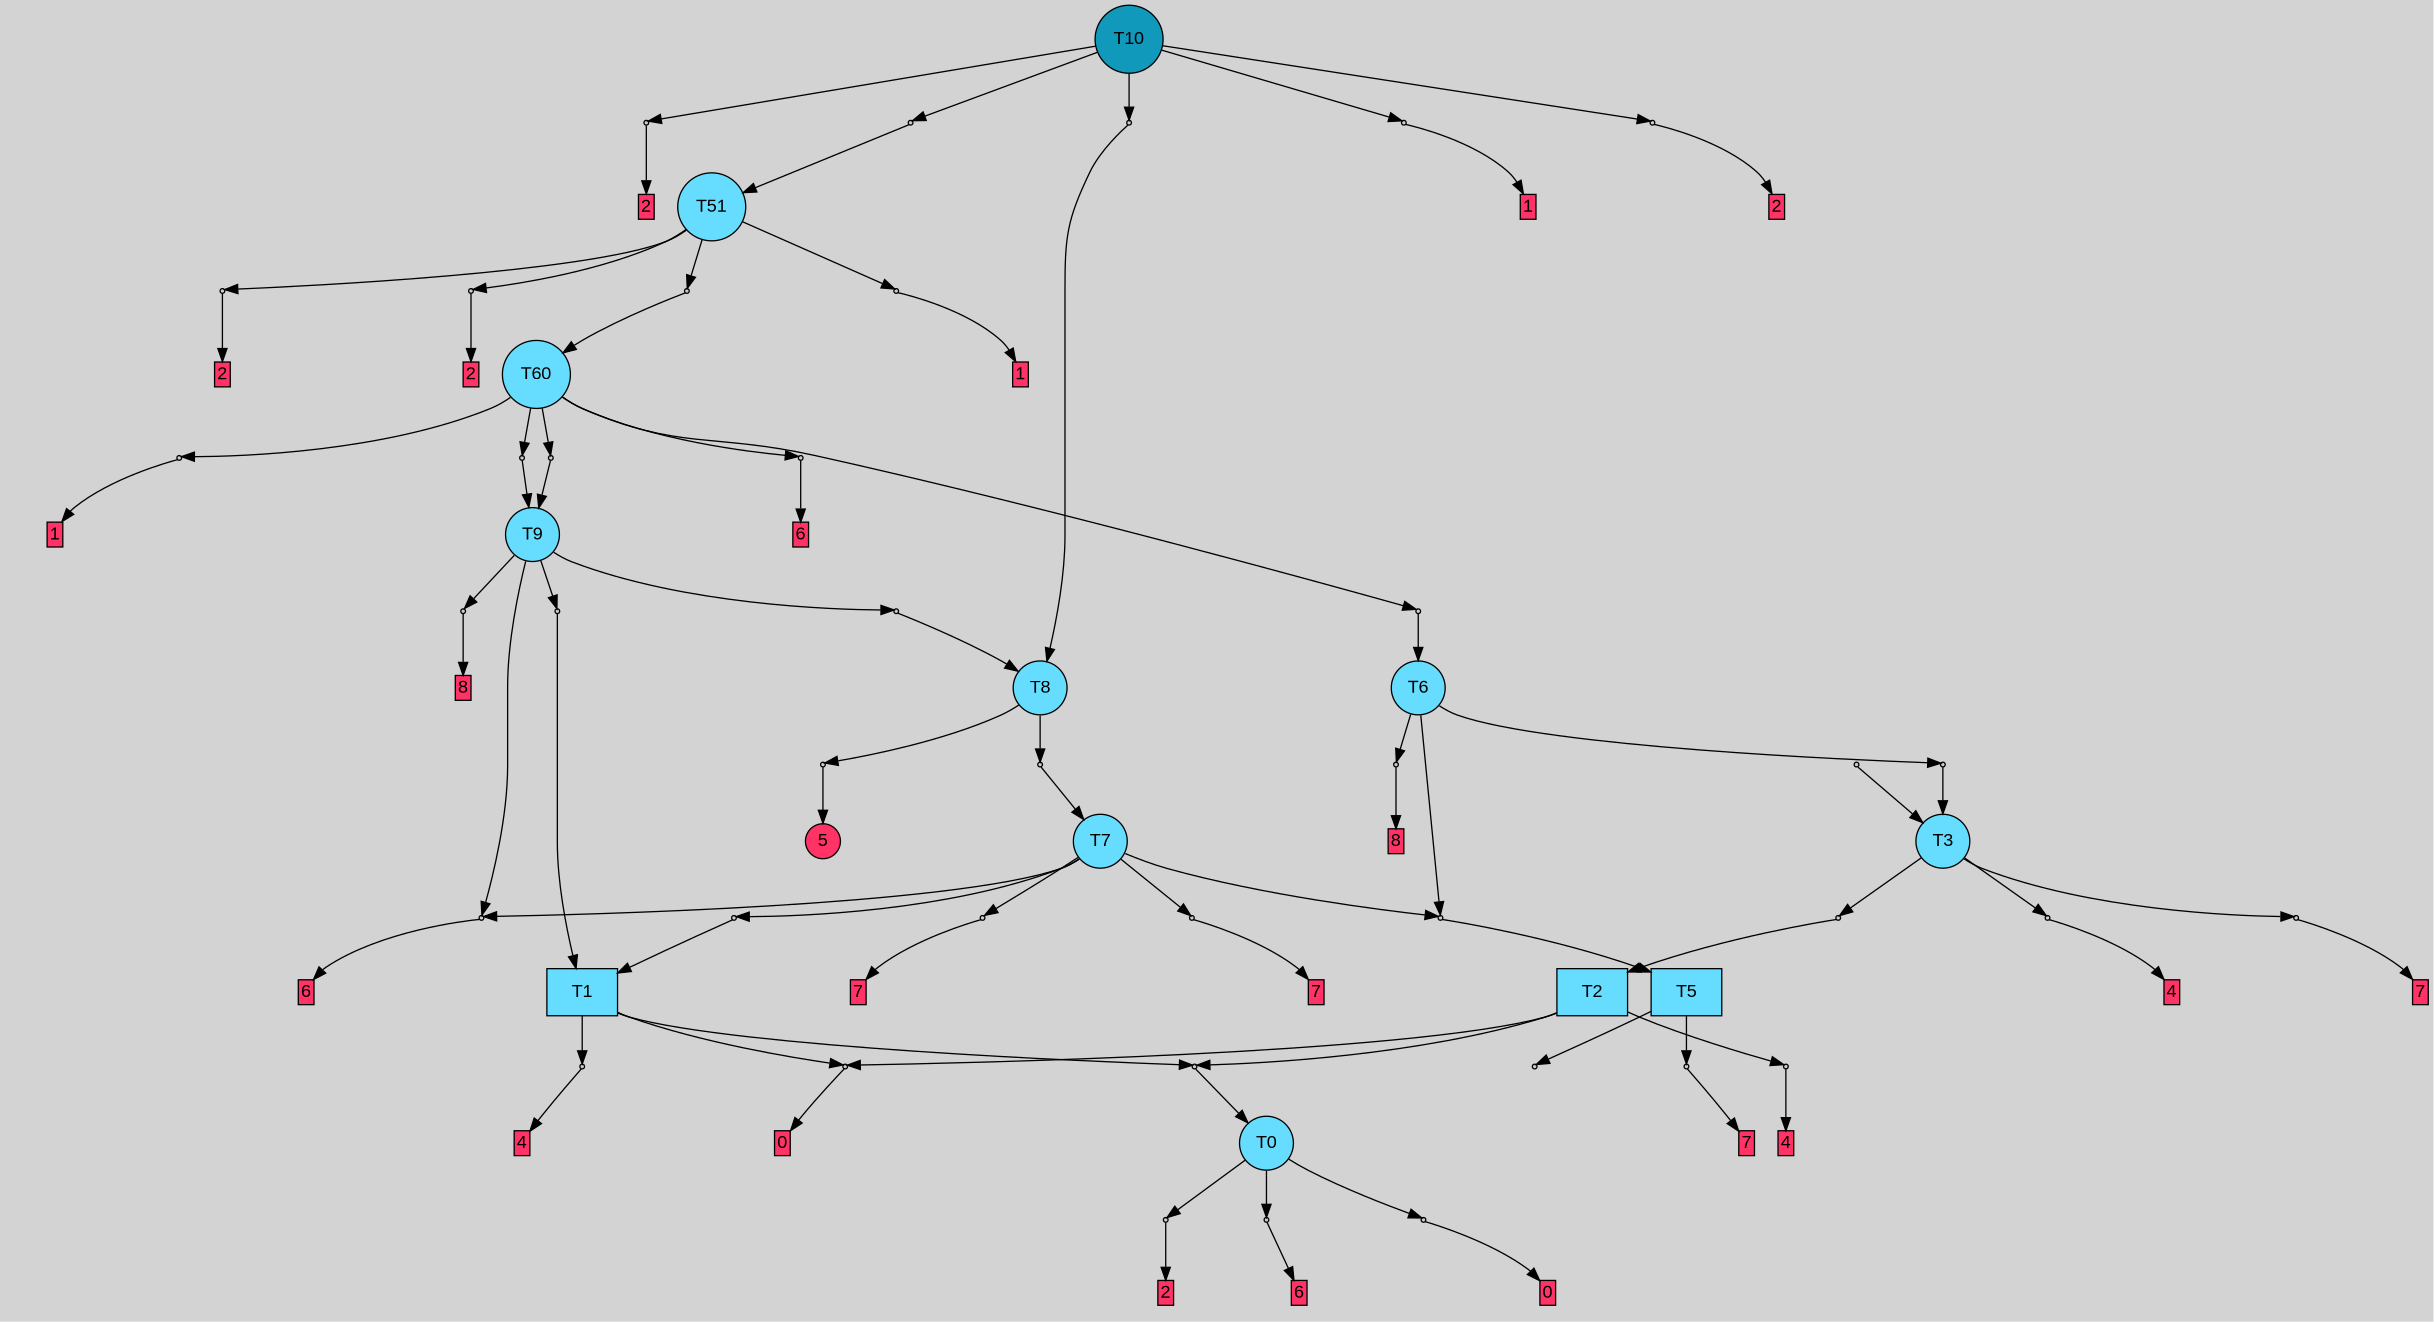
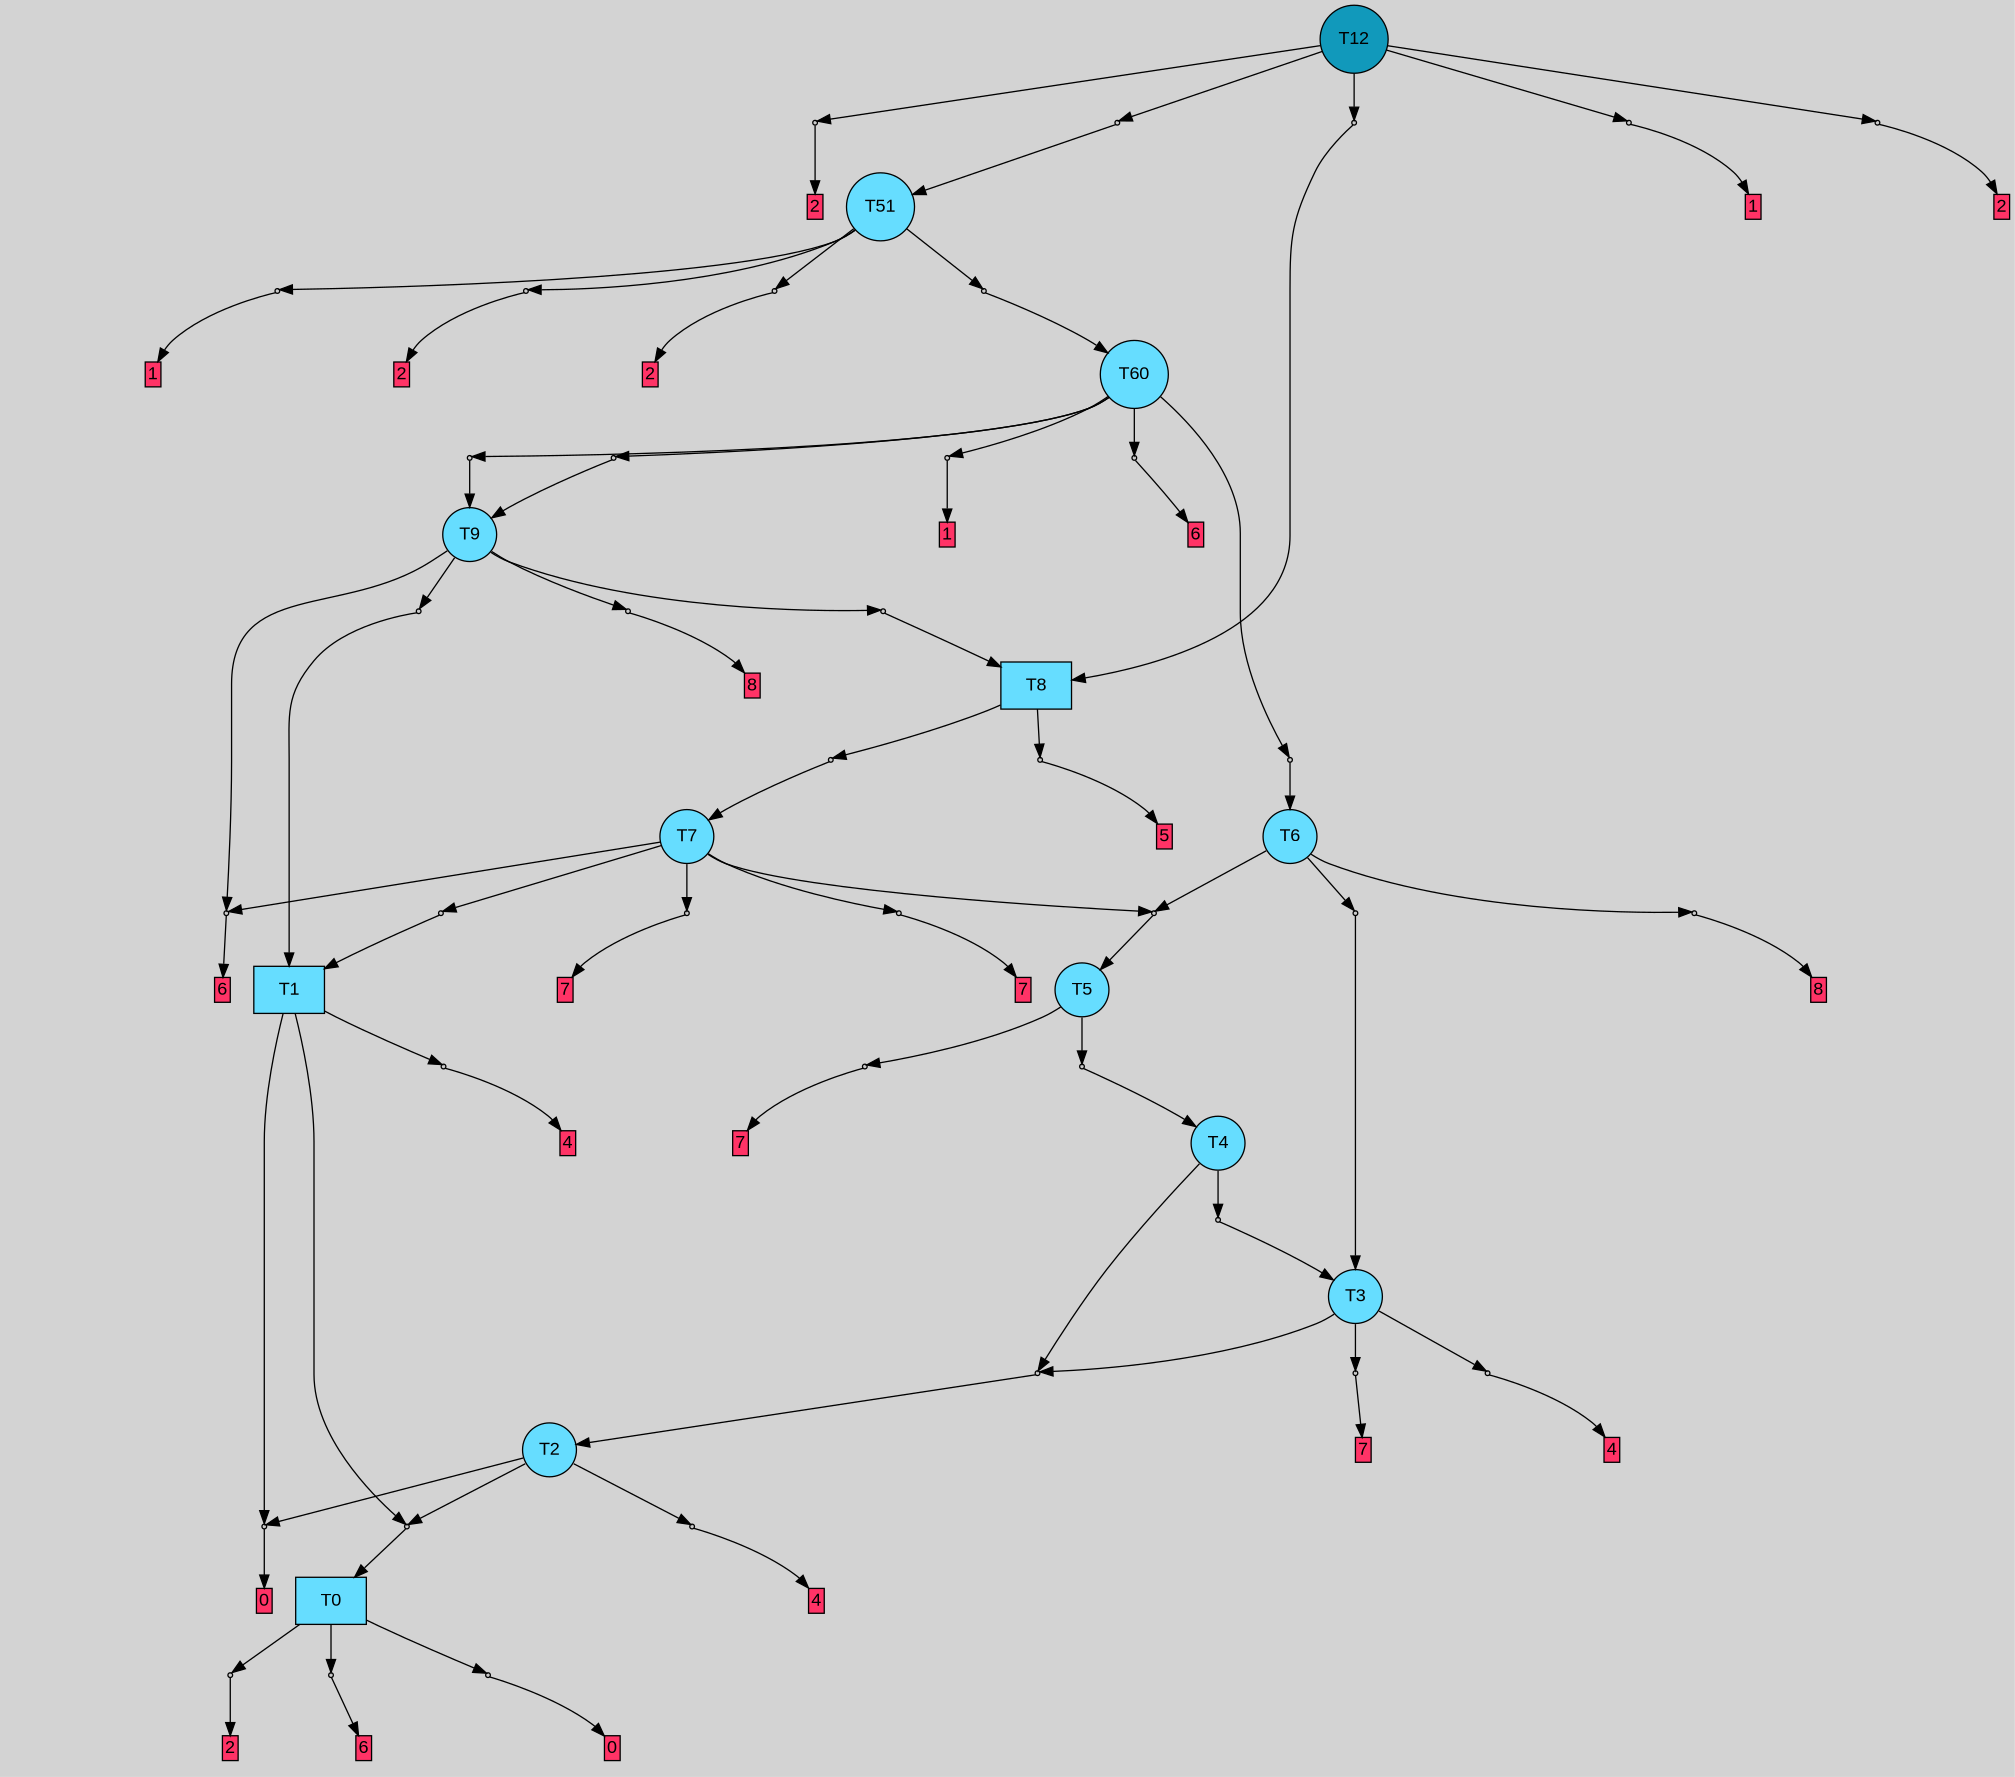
(1129, 39) -> (1354, 39)
(1040, 688) -> (1036, 686)
(823, 841) -> (1164, 837)
(1592, 992) -> (550, 1450)
(1686, 992) -> (1082, 990)
none -> (1218, 1143)
(1266, 1143) -> (331, 1601)
